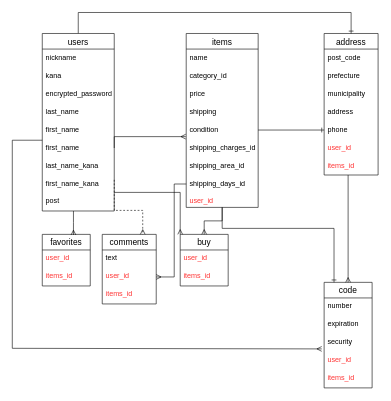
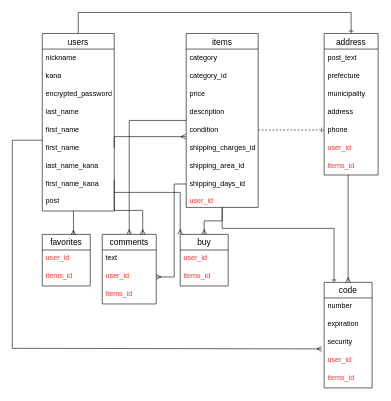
(198, 57) -> (206, 57)
(346, 57) -> (346, 57)
(204, 111) -> (210, 111)
(291, 130) -> (291, 130)
none -> (129, 147)
(141, 210) -> (141, 210)
